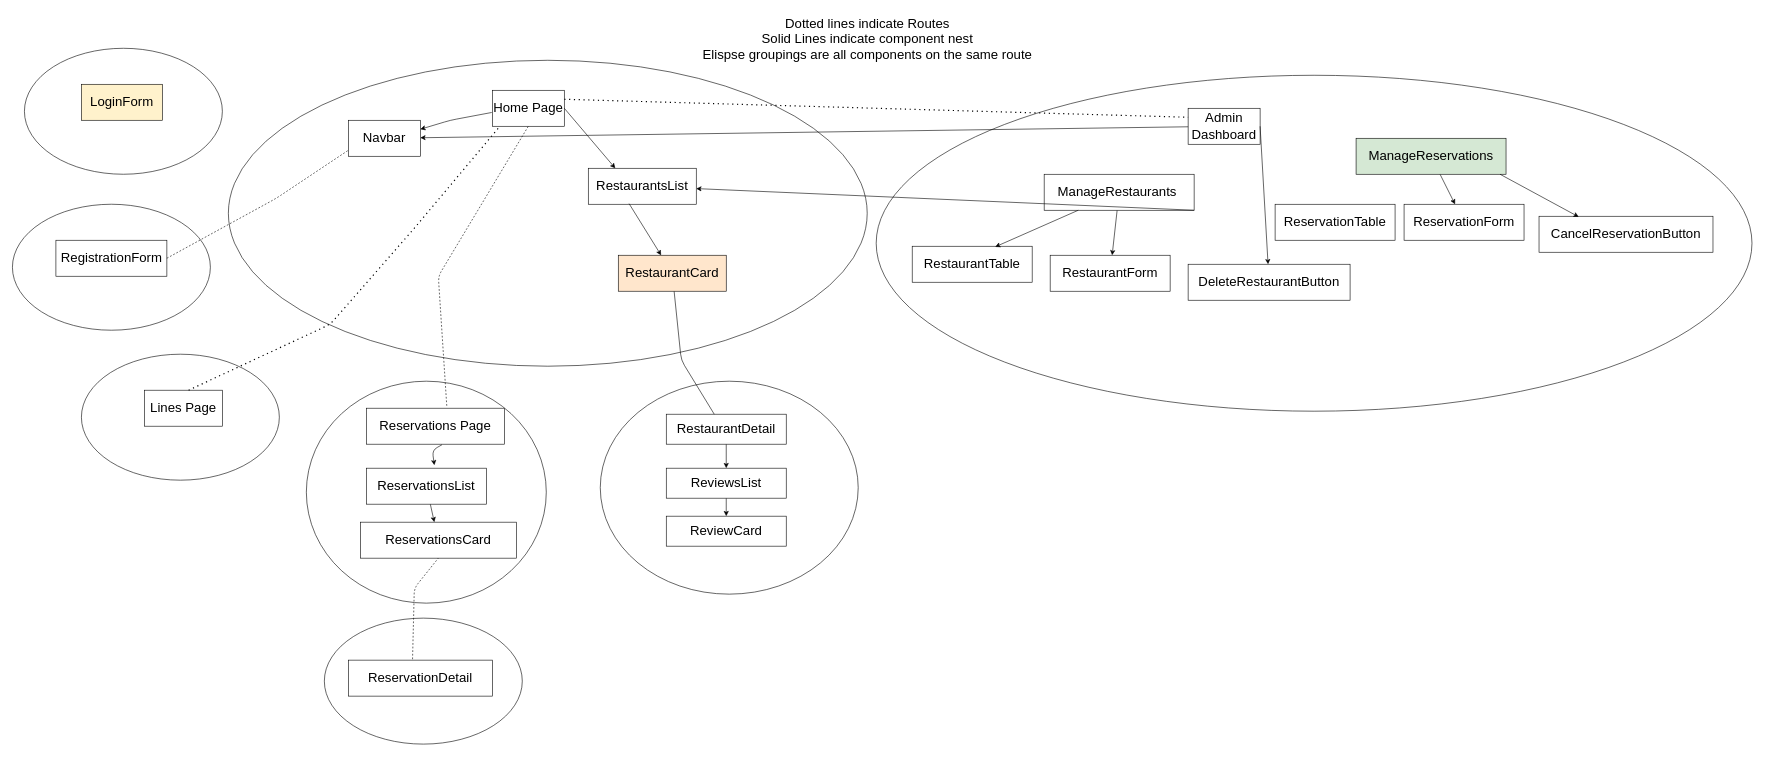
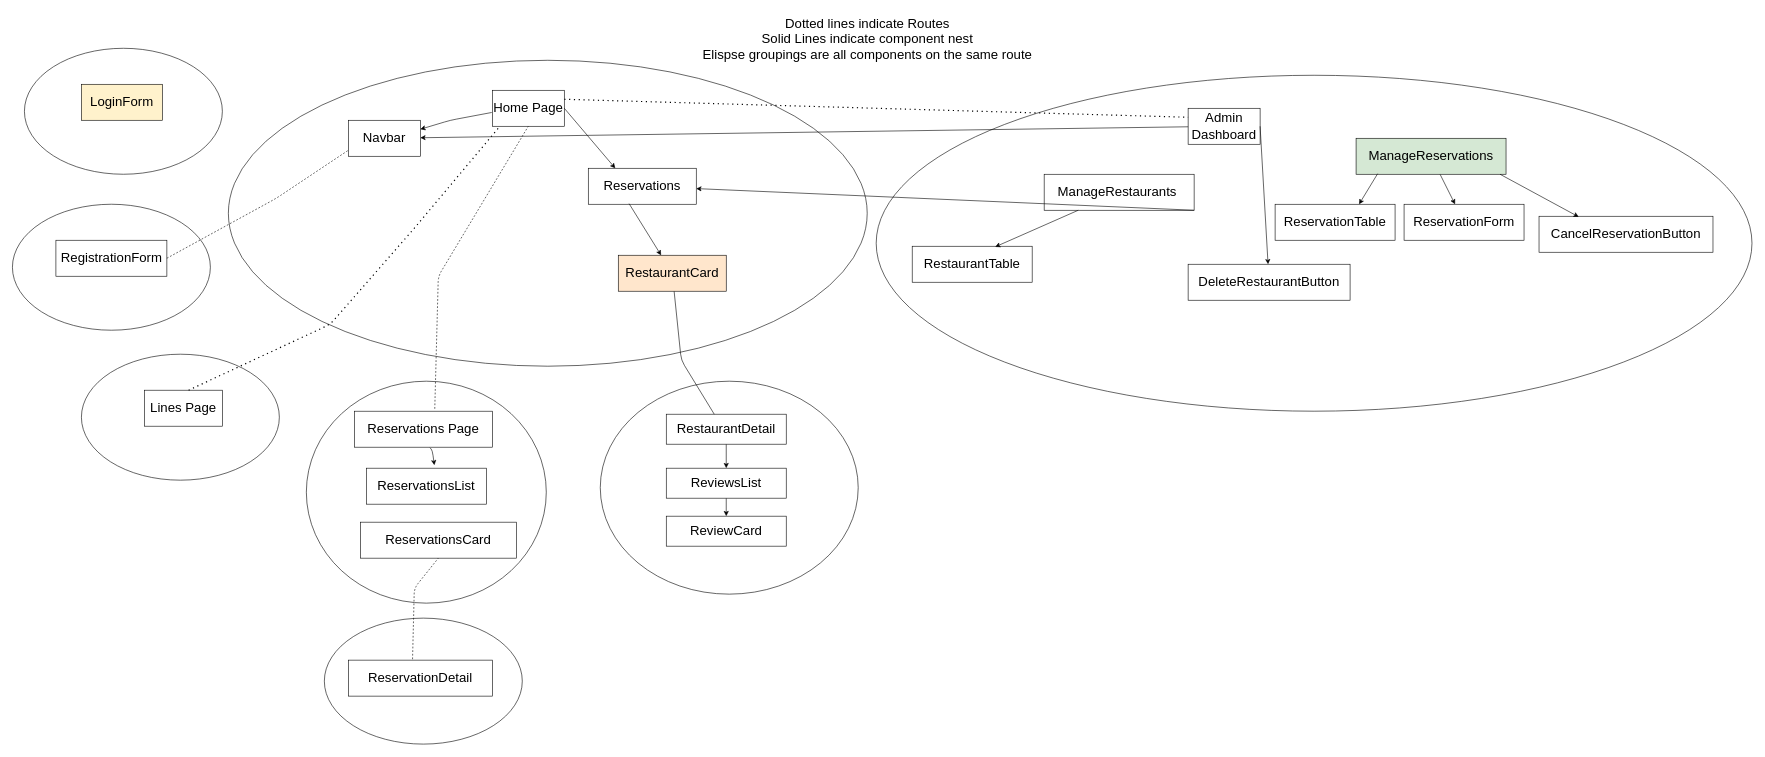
(642, 186) -> (642, 186)
none -> (1370, 187)
(1115, 231) -> none
(1110, 273) -> none
(435, 426) -> (423, 429)
(432, 511) -> none
